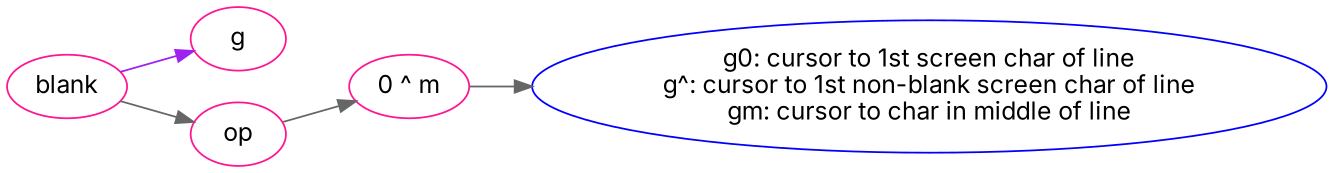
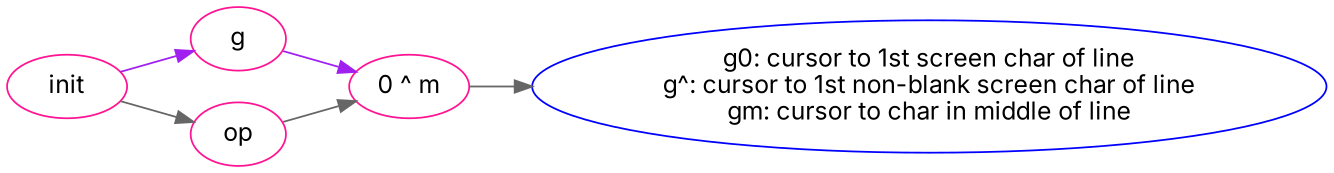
none -> (311, 59)
(67, 86) -> (67, 86)
